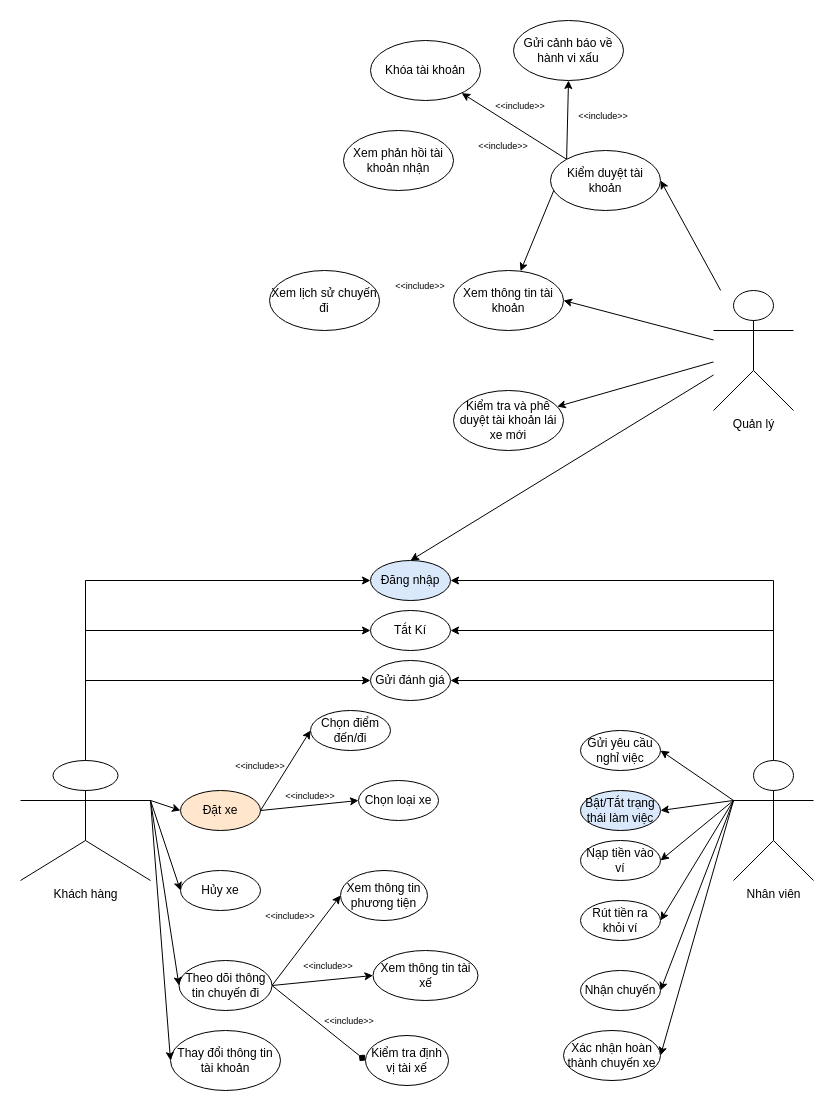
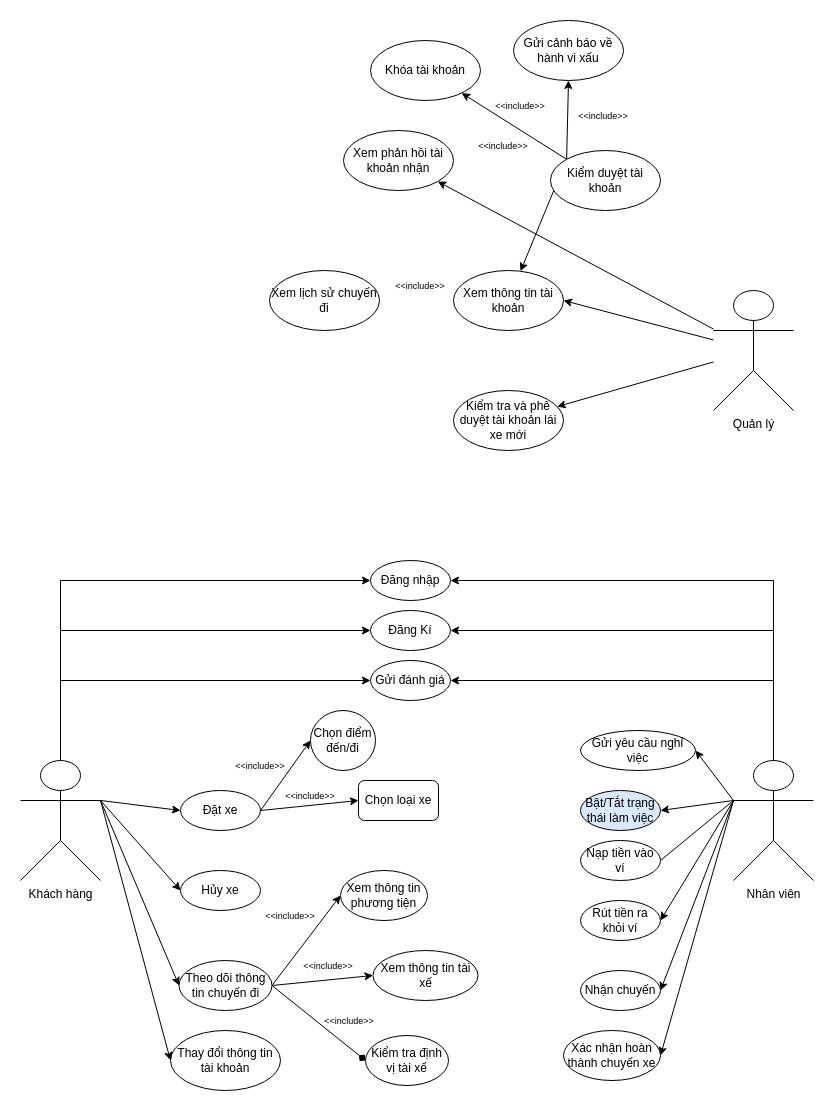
(692, 239) -> (578, 256)
(565, 466) -> none
(411, 581) -> (411, 581)
(411, 631) -> (411, 631)
(351, 731) -> (343, 741)
(621, 751) -> (638, 751)
(399, 801) -> (399, 801)
(221, 811) -> (221, 811)
(86, 821) -> (61, 821)
(667, 855) -> (664, 857)
